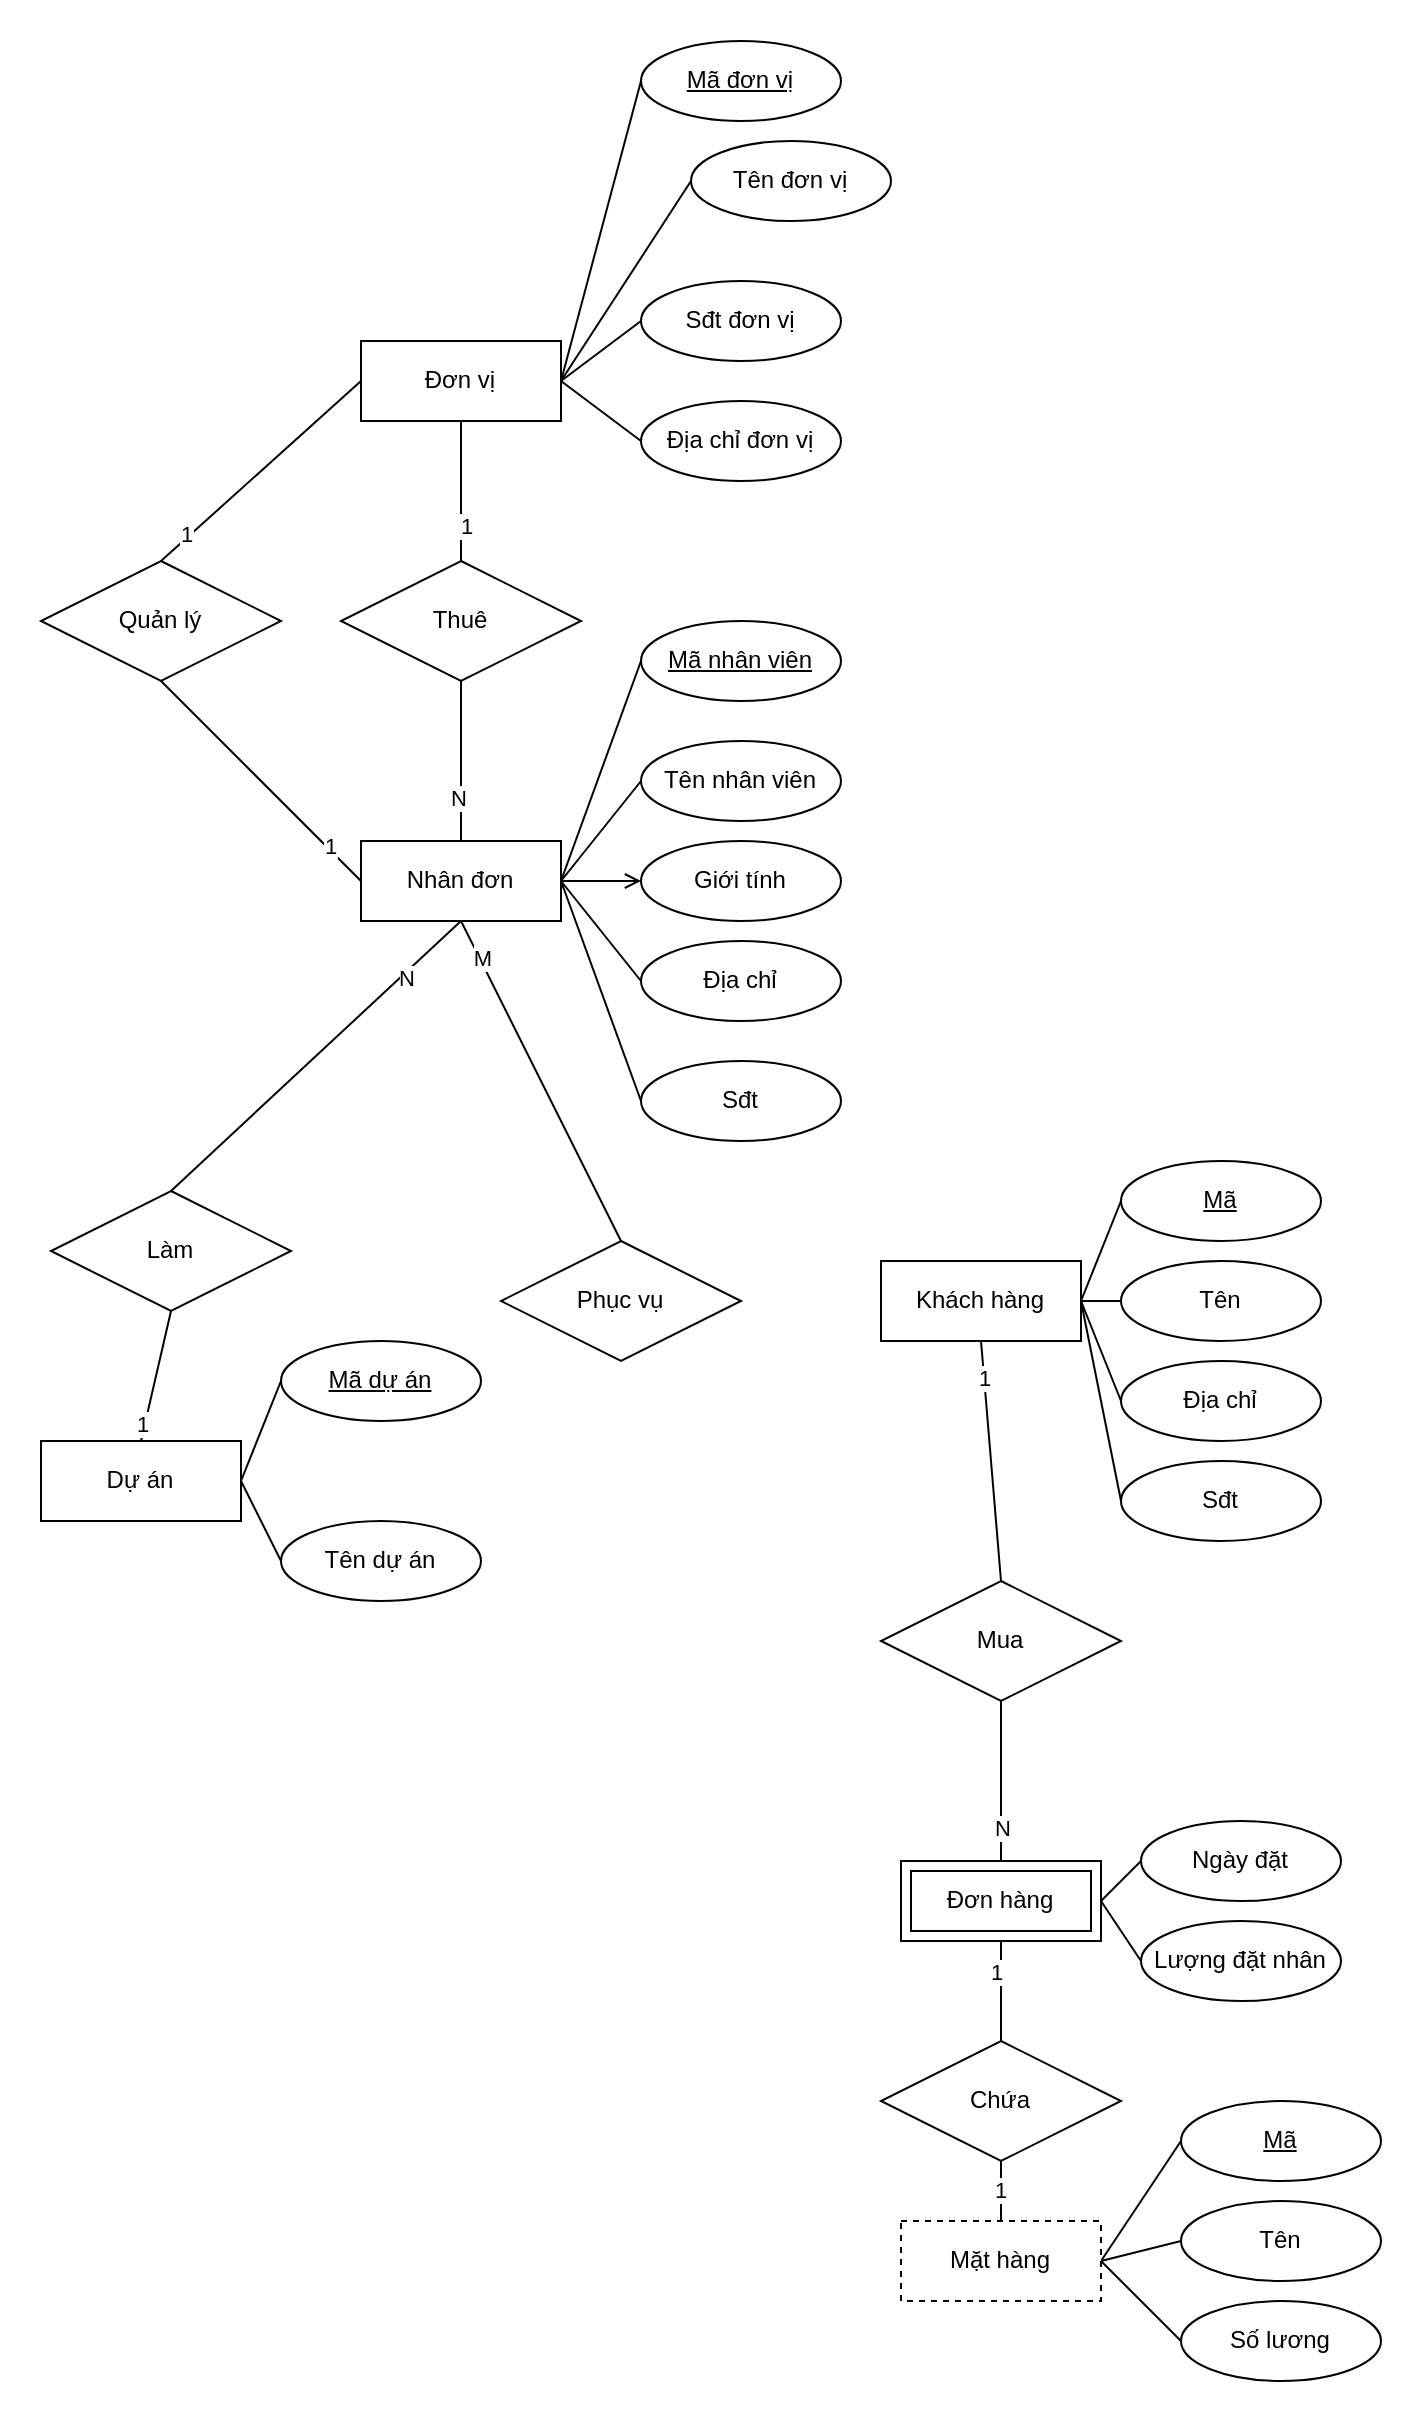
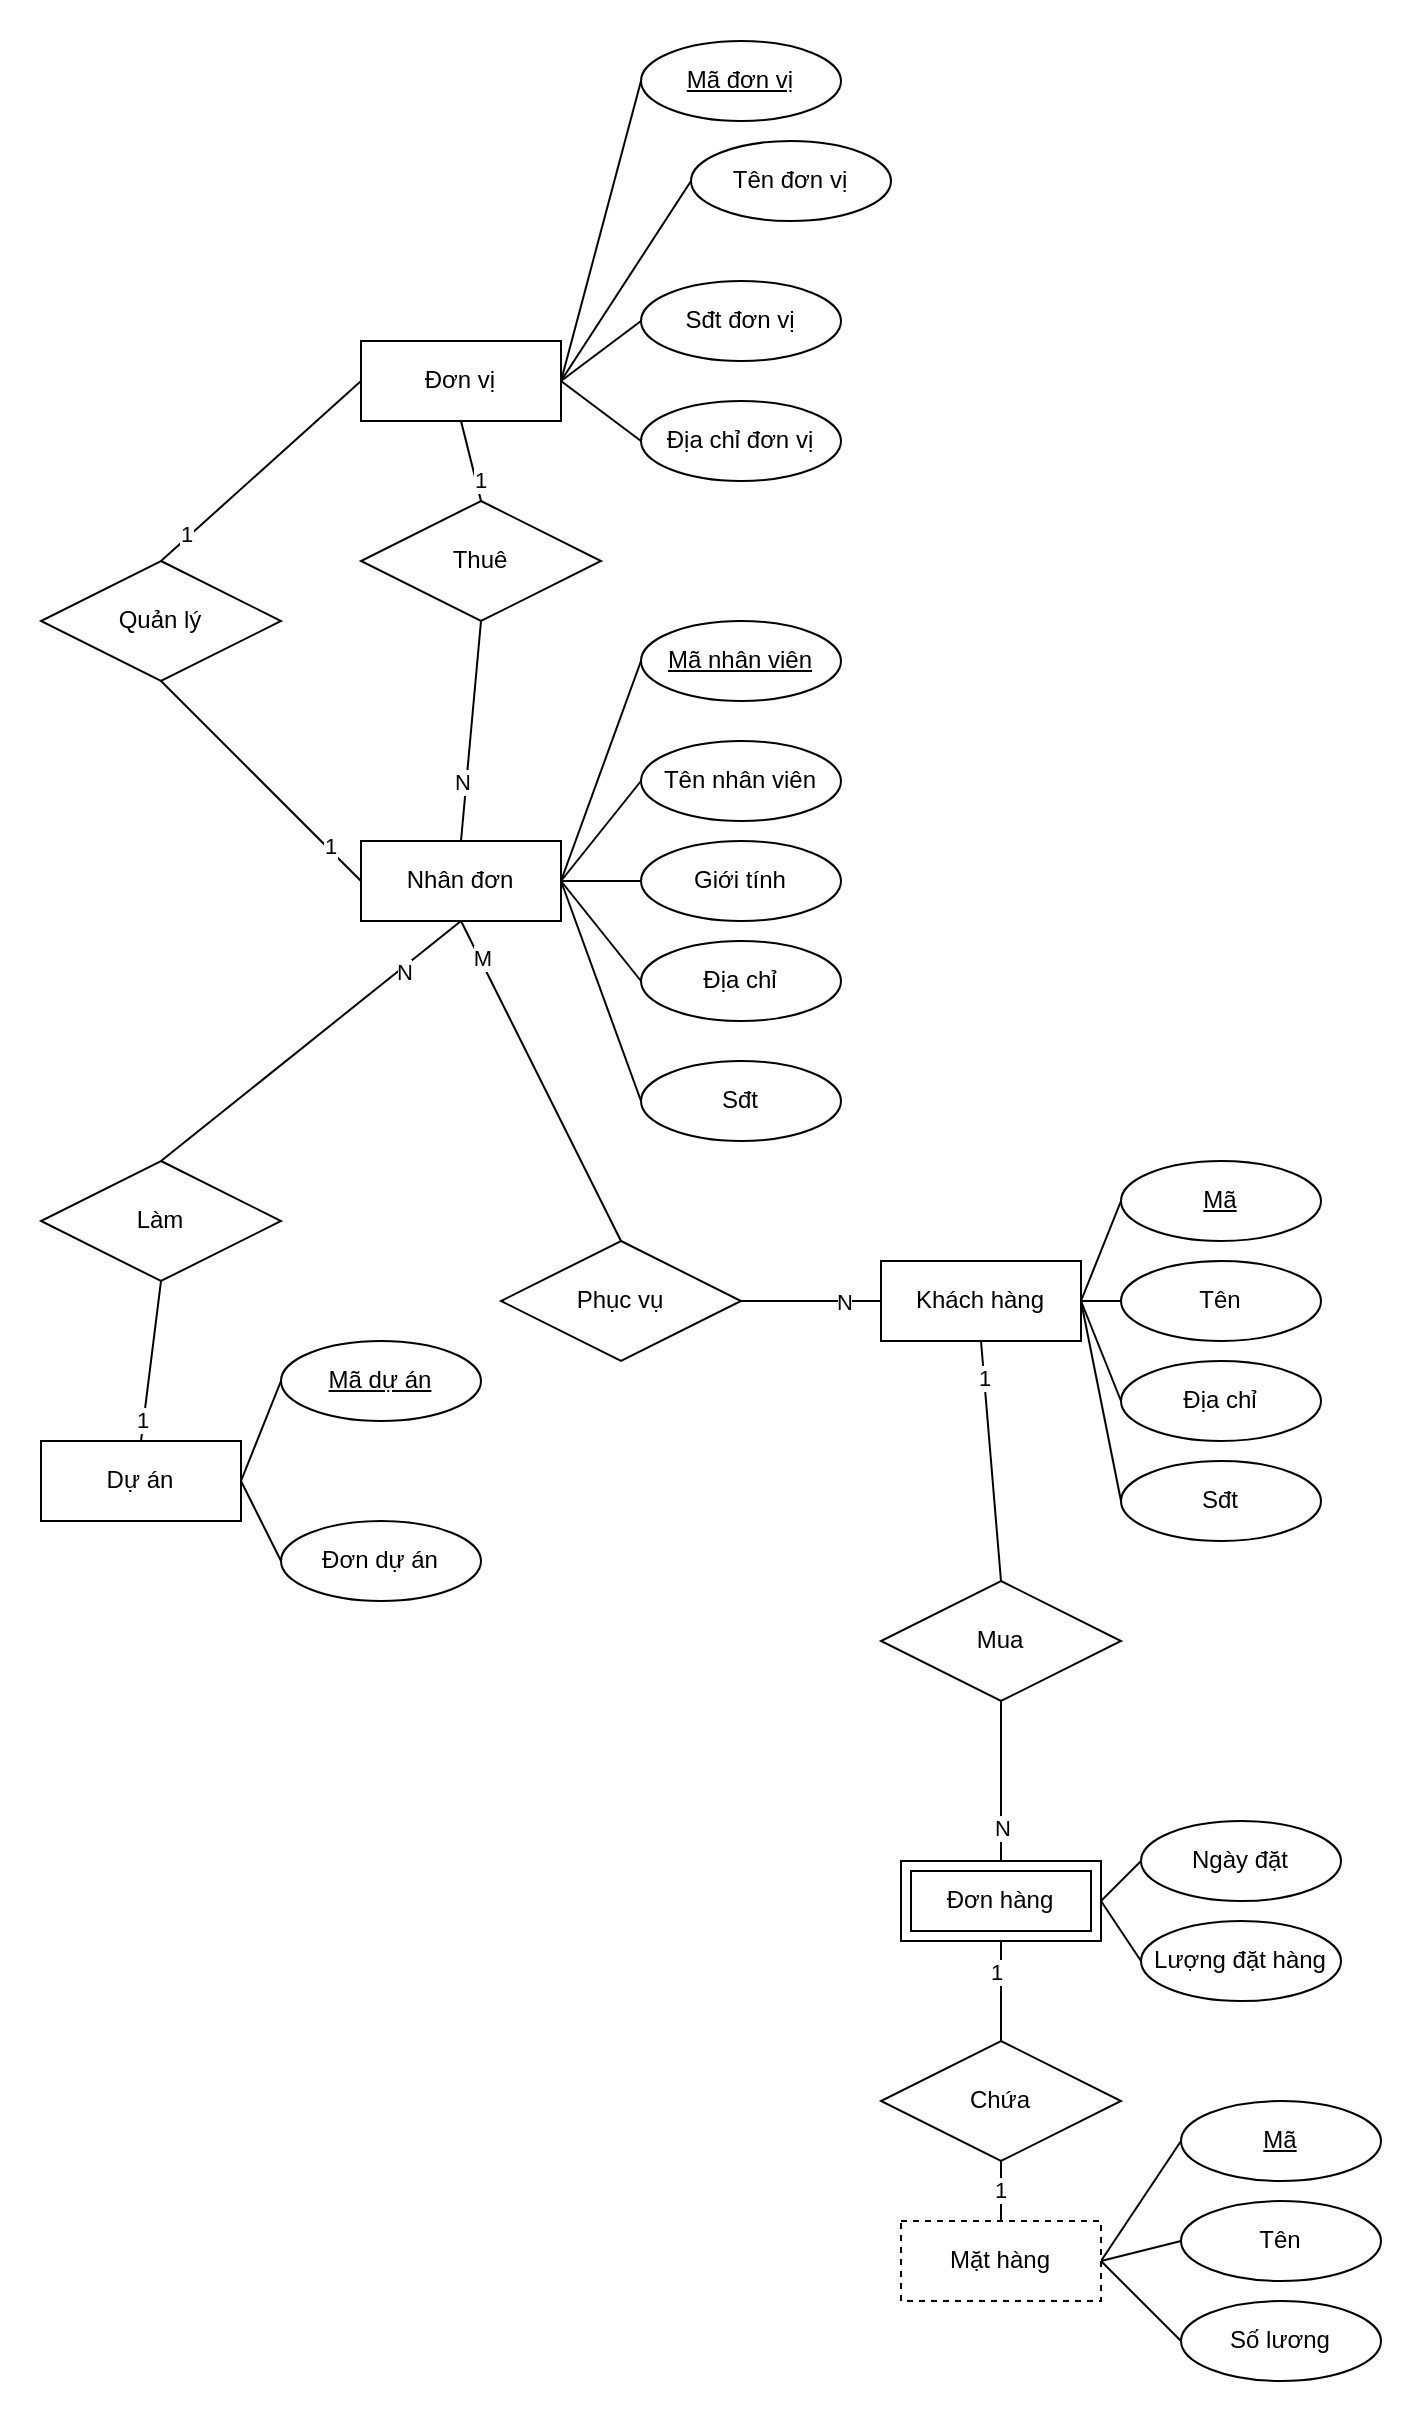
(461, 621) -> (481, 561)
(632, 881) -> (634, 881)
(171, 1251) -> (161, 1221)
none -> (811, 1301)
(381, 1561) -> (381, 1561)
(1241, 1961) -> (1241, 1961)
